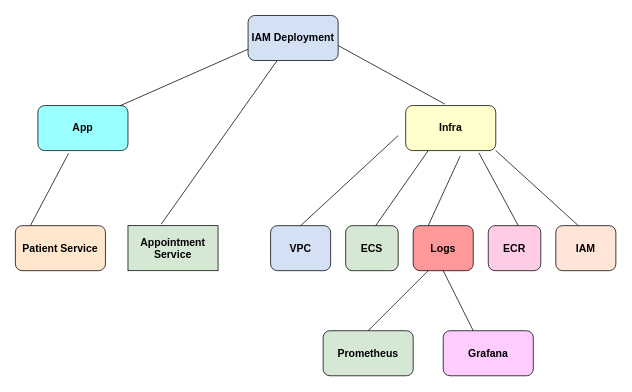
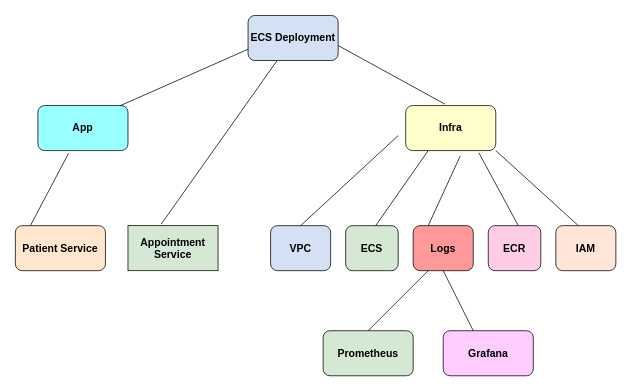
(293, 38) -> (293, 38)
